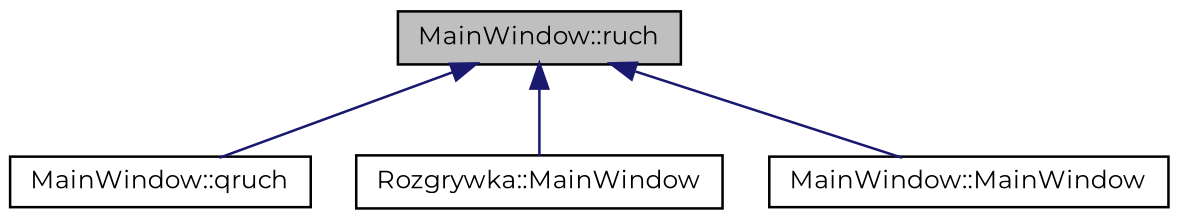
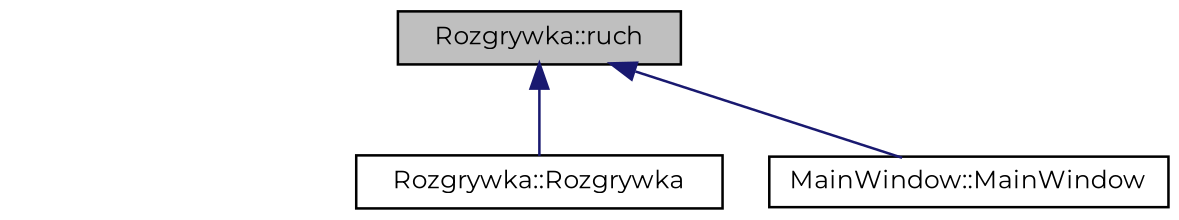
(539, 38) -> (539, 38)
(160, 182) -> none
(539, 182) -> (539, 182)
